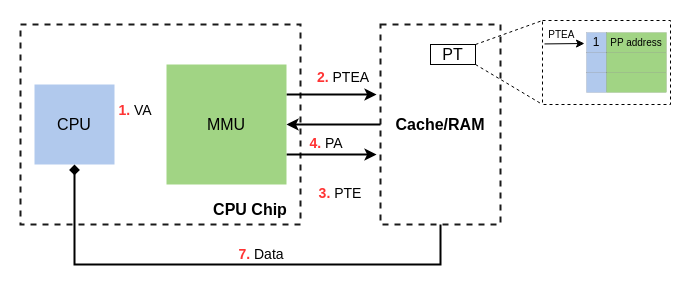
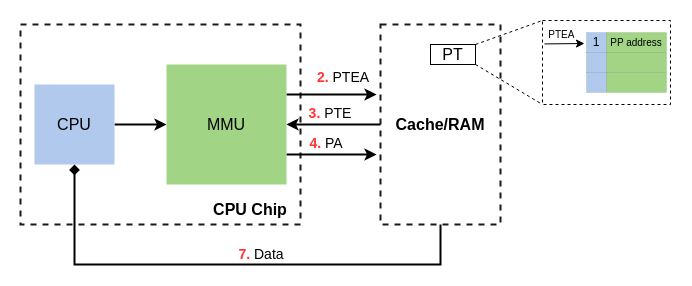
(136, 111) -> none
none -> (136, 125)
(341, 194) -> (331, 114)
